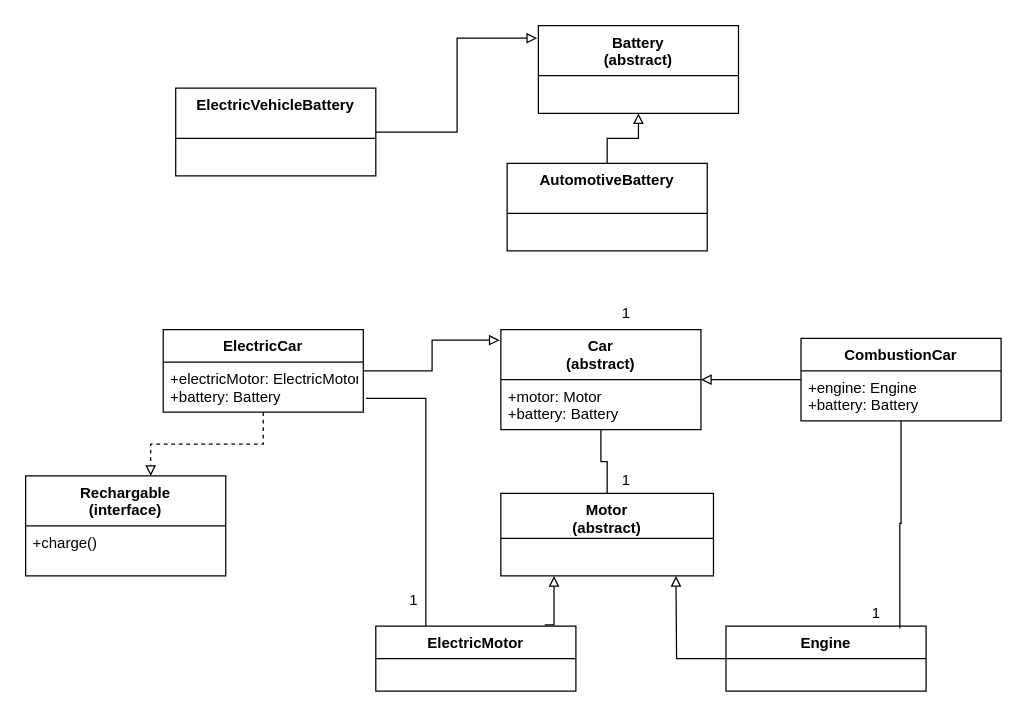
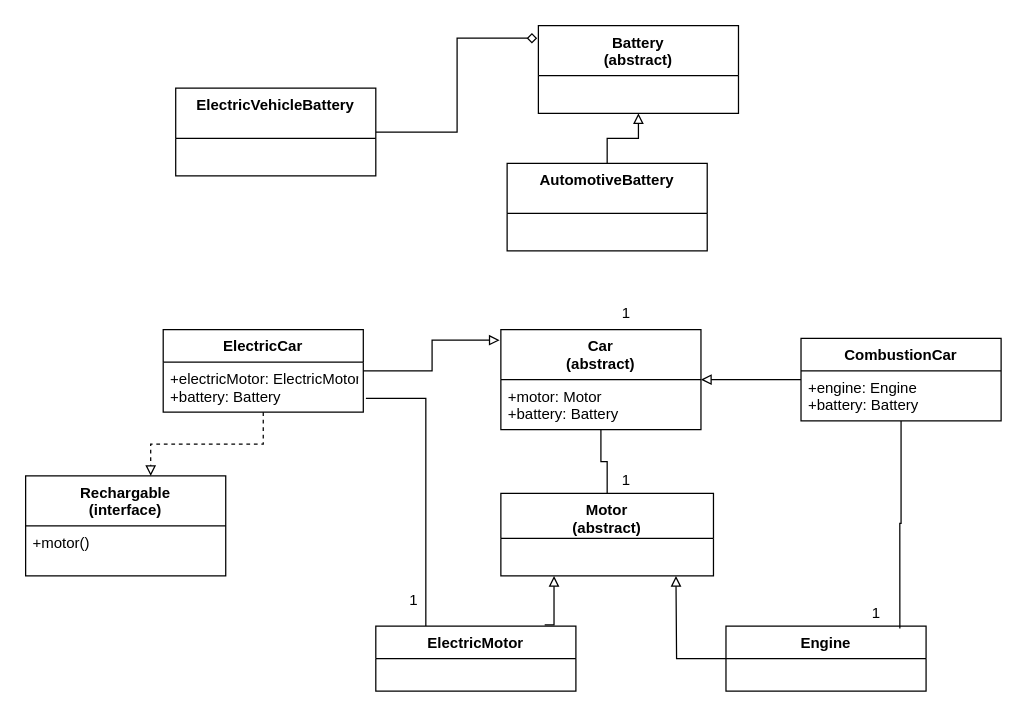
(525, 38) -> (525, 38)
(70, 543) -> (66, 543)
